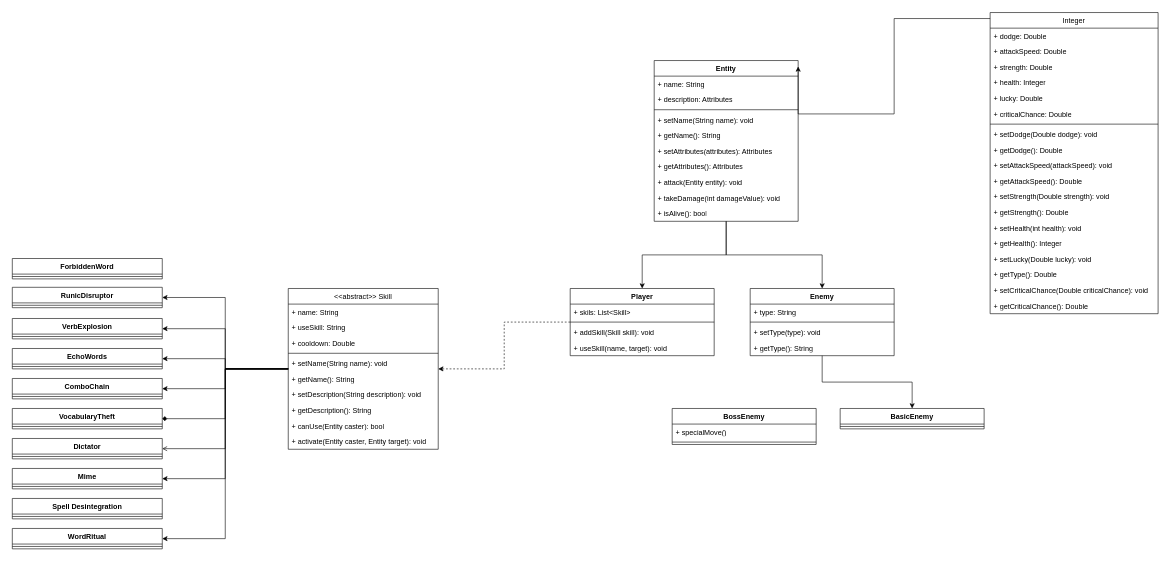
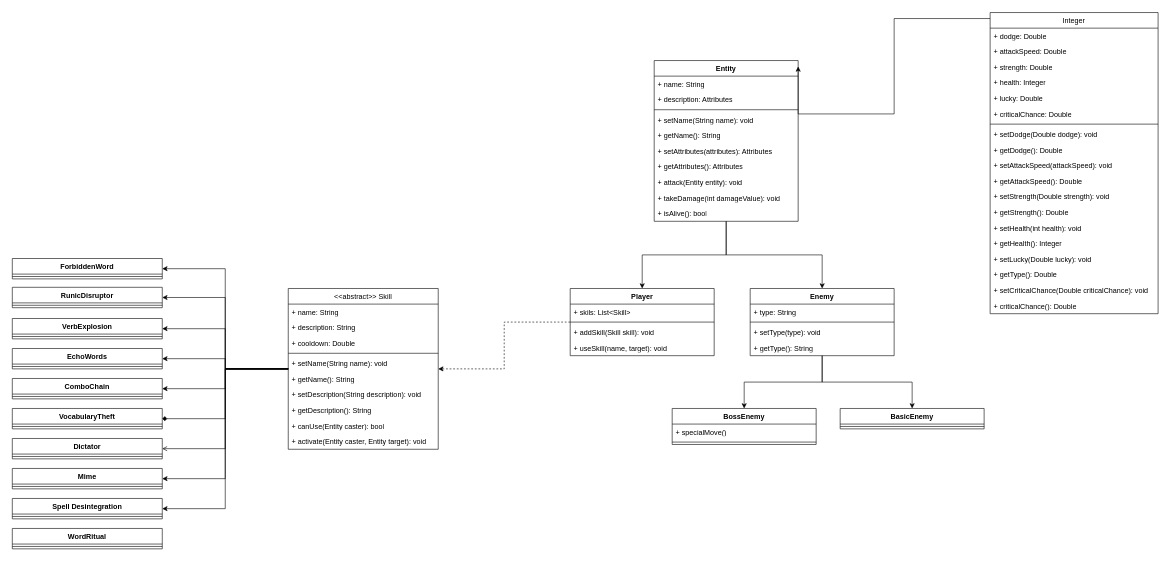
none -> (224, 269)
(1046, 306) -> (1040, 306)
(322, 328) -> (329, 328)
none -> (744, 382)
none -> (195, 509)
(197, 539) -> none
